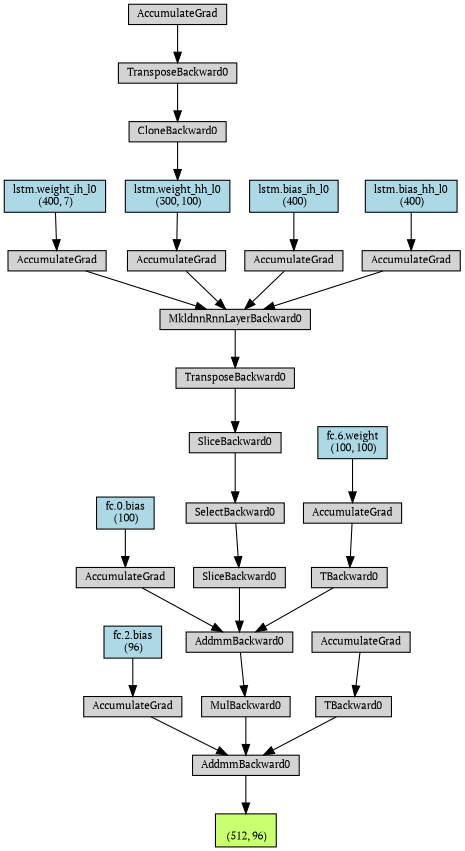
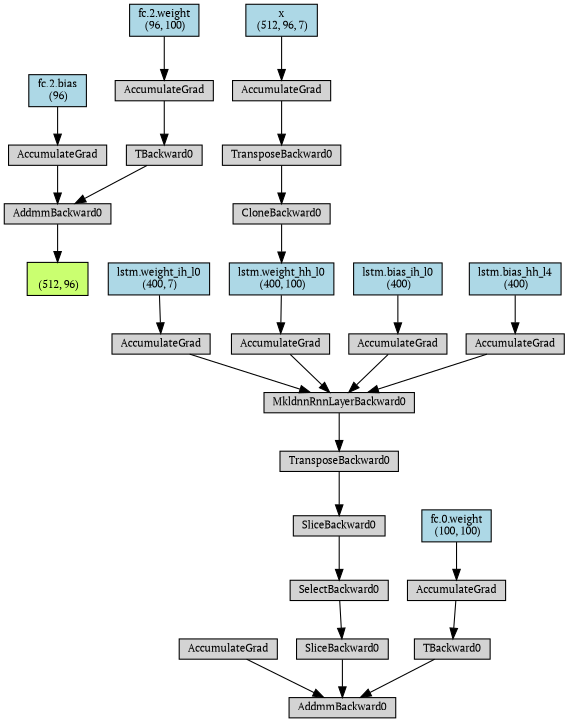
none -> (164, 20)
none -> (282, 20)
(178, 196) -> (282, 279)
(411, 196) -> (515, 279)
(353, 443) -> (457, 526)
(125, 513) -> none
(246, 707) -> none
